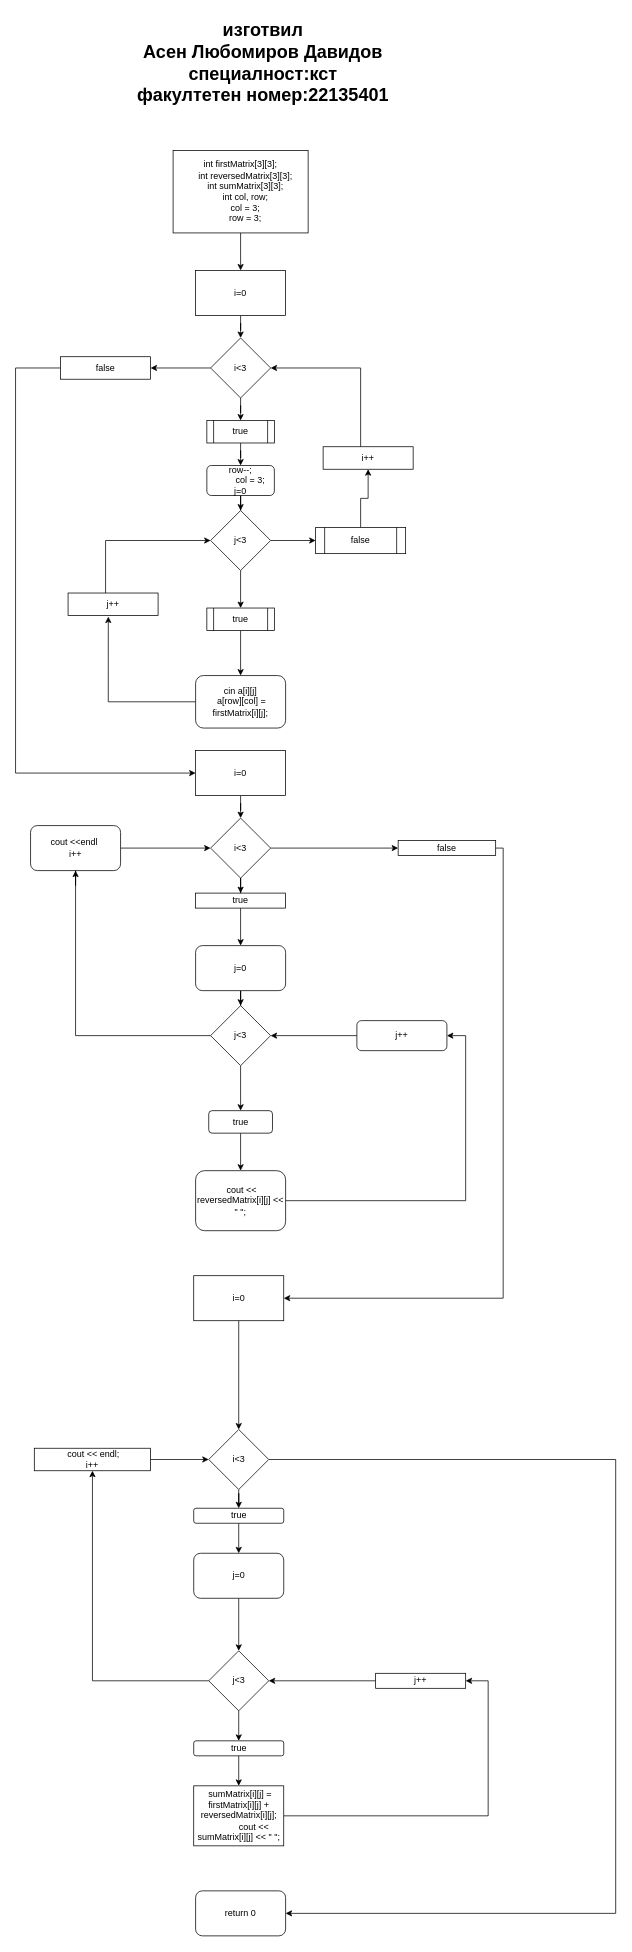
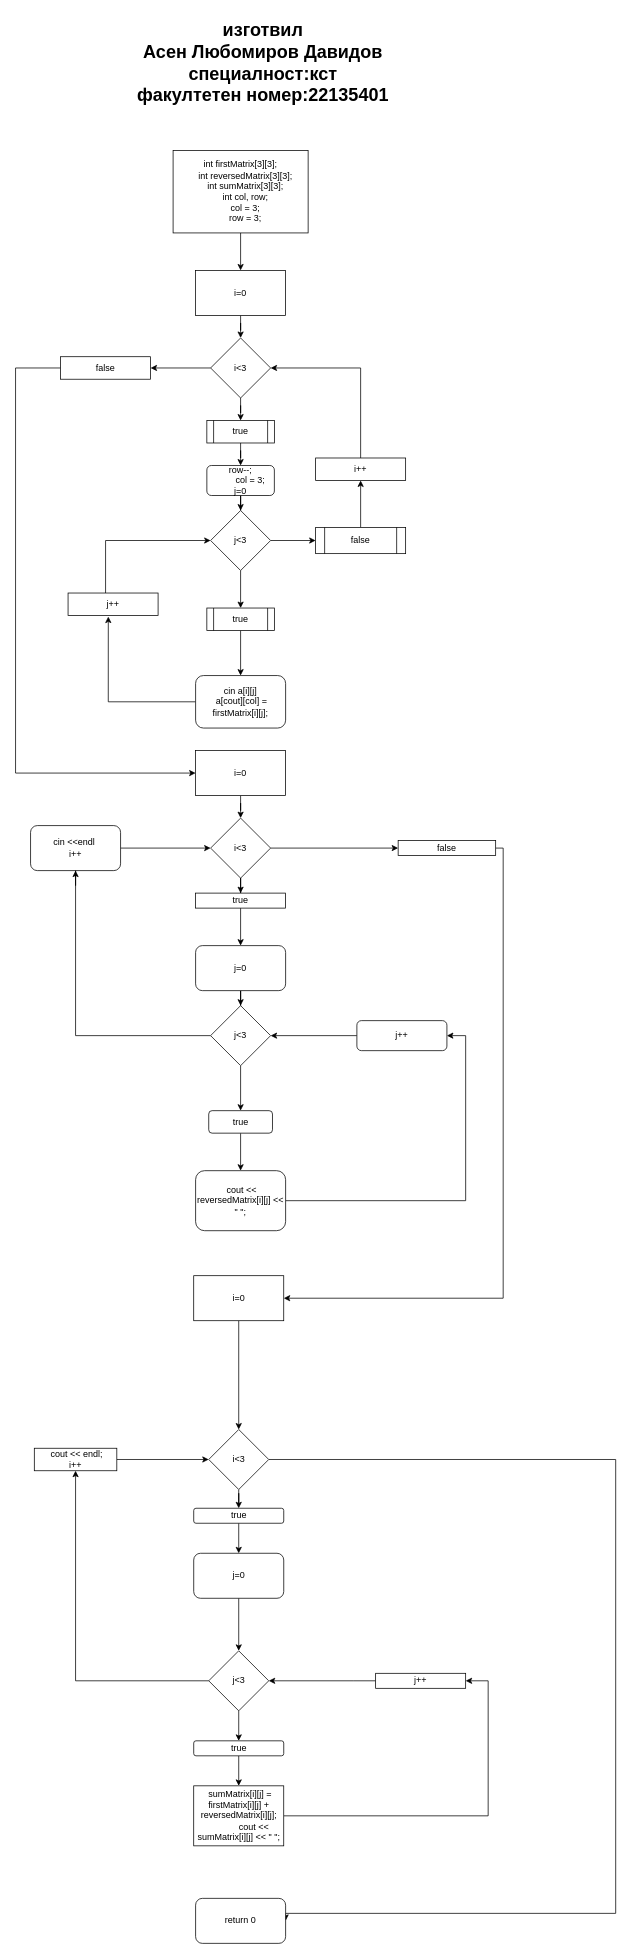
(368, 458) -> (360, 469)
(240, 702) -> (240, 702)
(75, 848) -> (75, 848)
(92, 1459) -> (75, 1459)
(240, 1913) -> (240, 1920)
